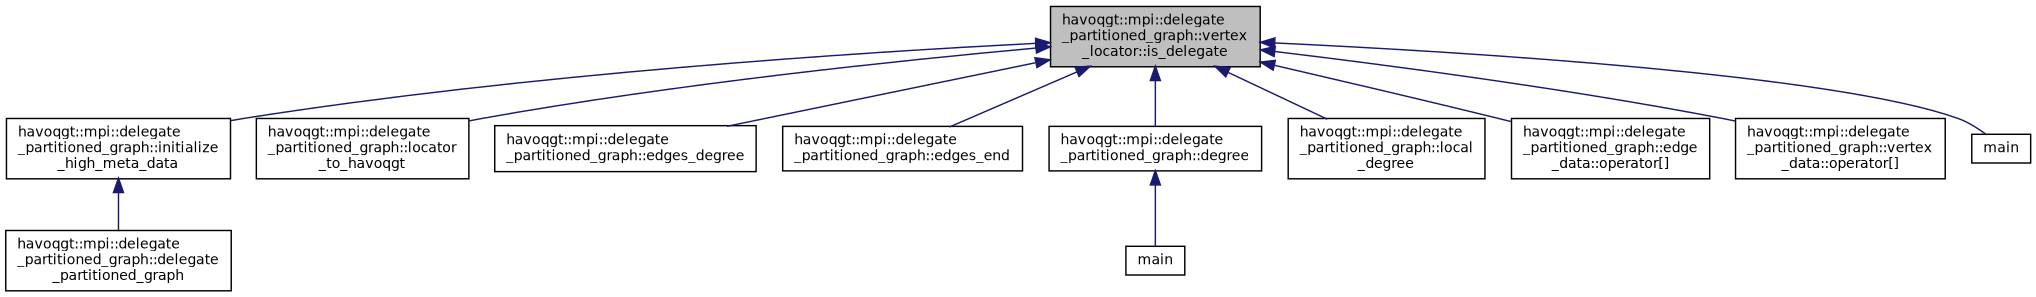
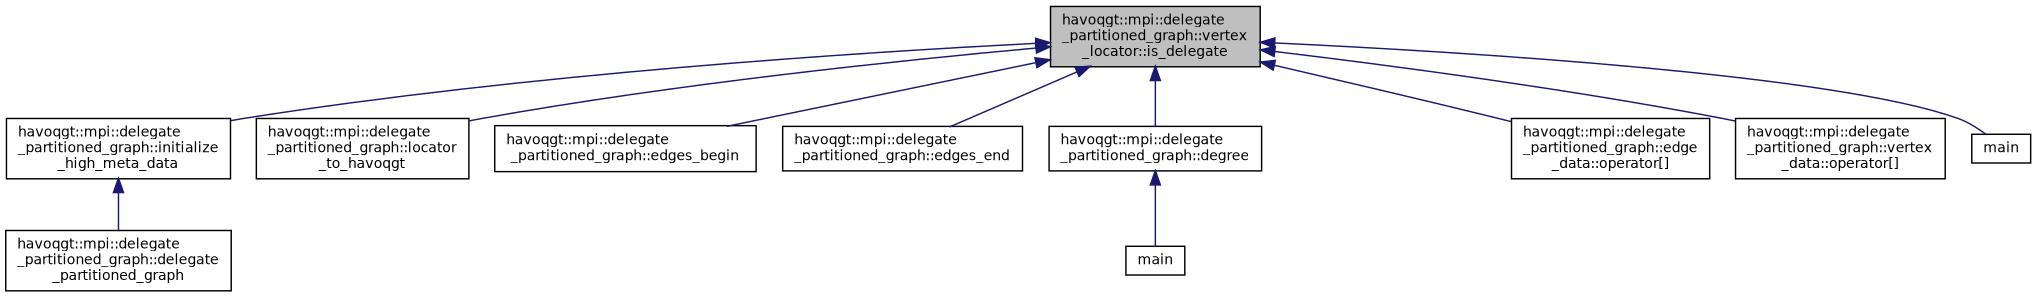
(625, 149) -> (625, 149)
(1387, 149) -> none
